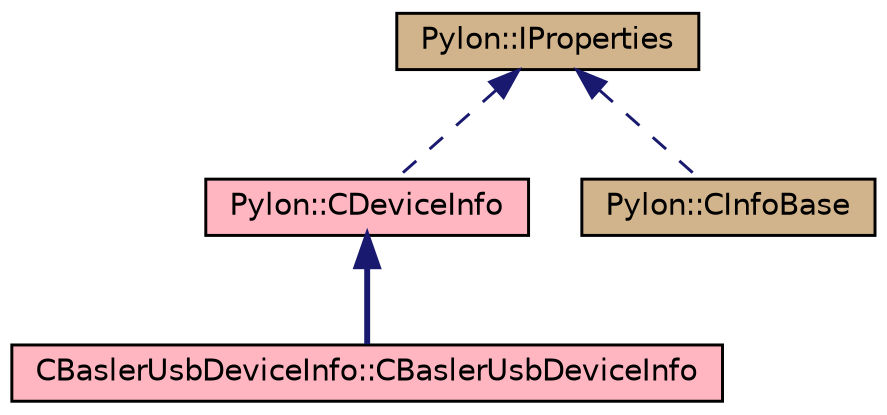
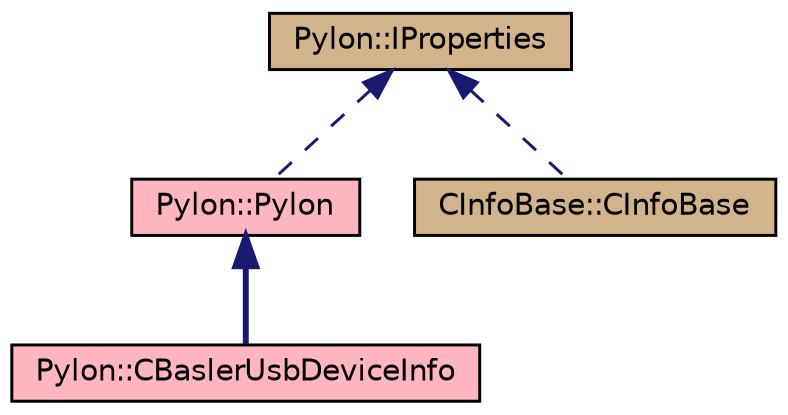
(367, 207) -> (246, 207)
(728, 207) -> (595, 207)
(367, 373) -> (246, 373)
